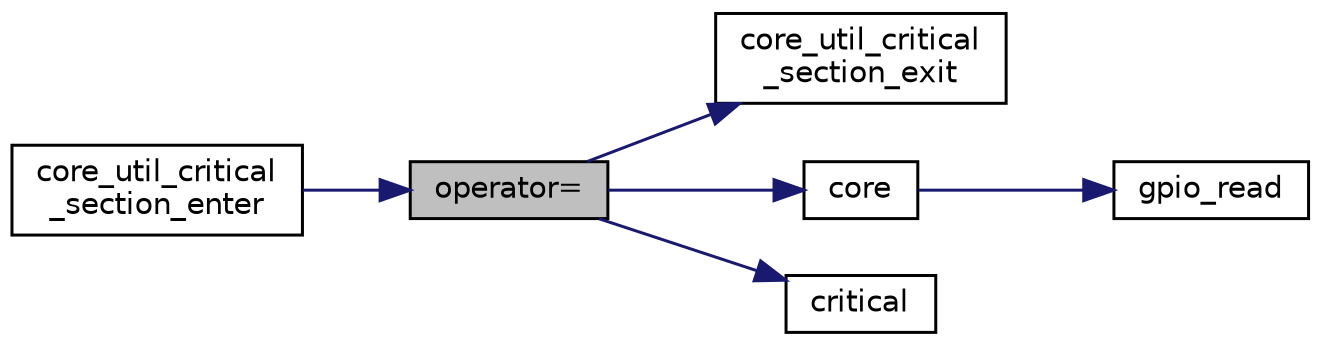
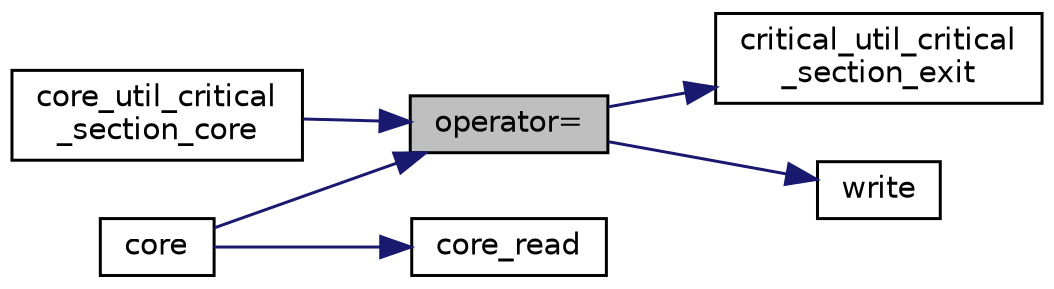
(861, 58) -> (879, 58)
(157, 190) -> (157, 115)
(691, 190) -> (305, 195)
(1211, 190) -> (509, 247)
(861, 304) -> (879, 190)
